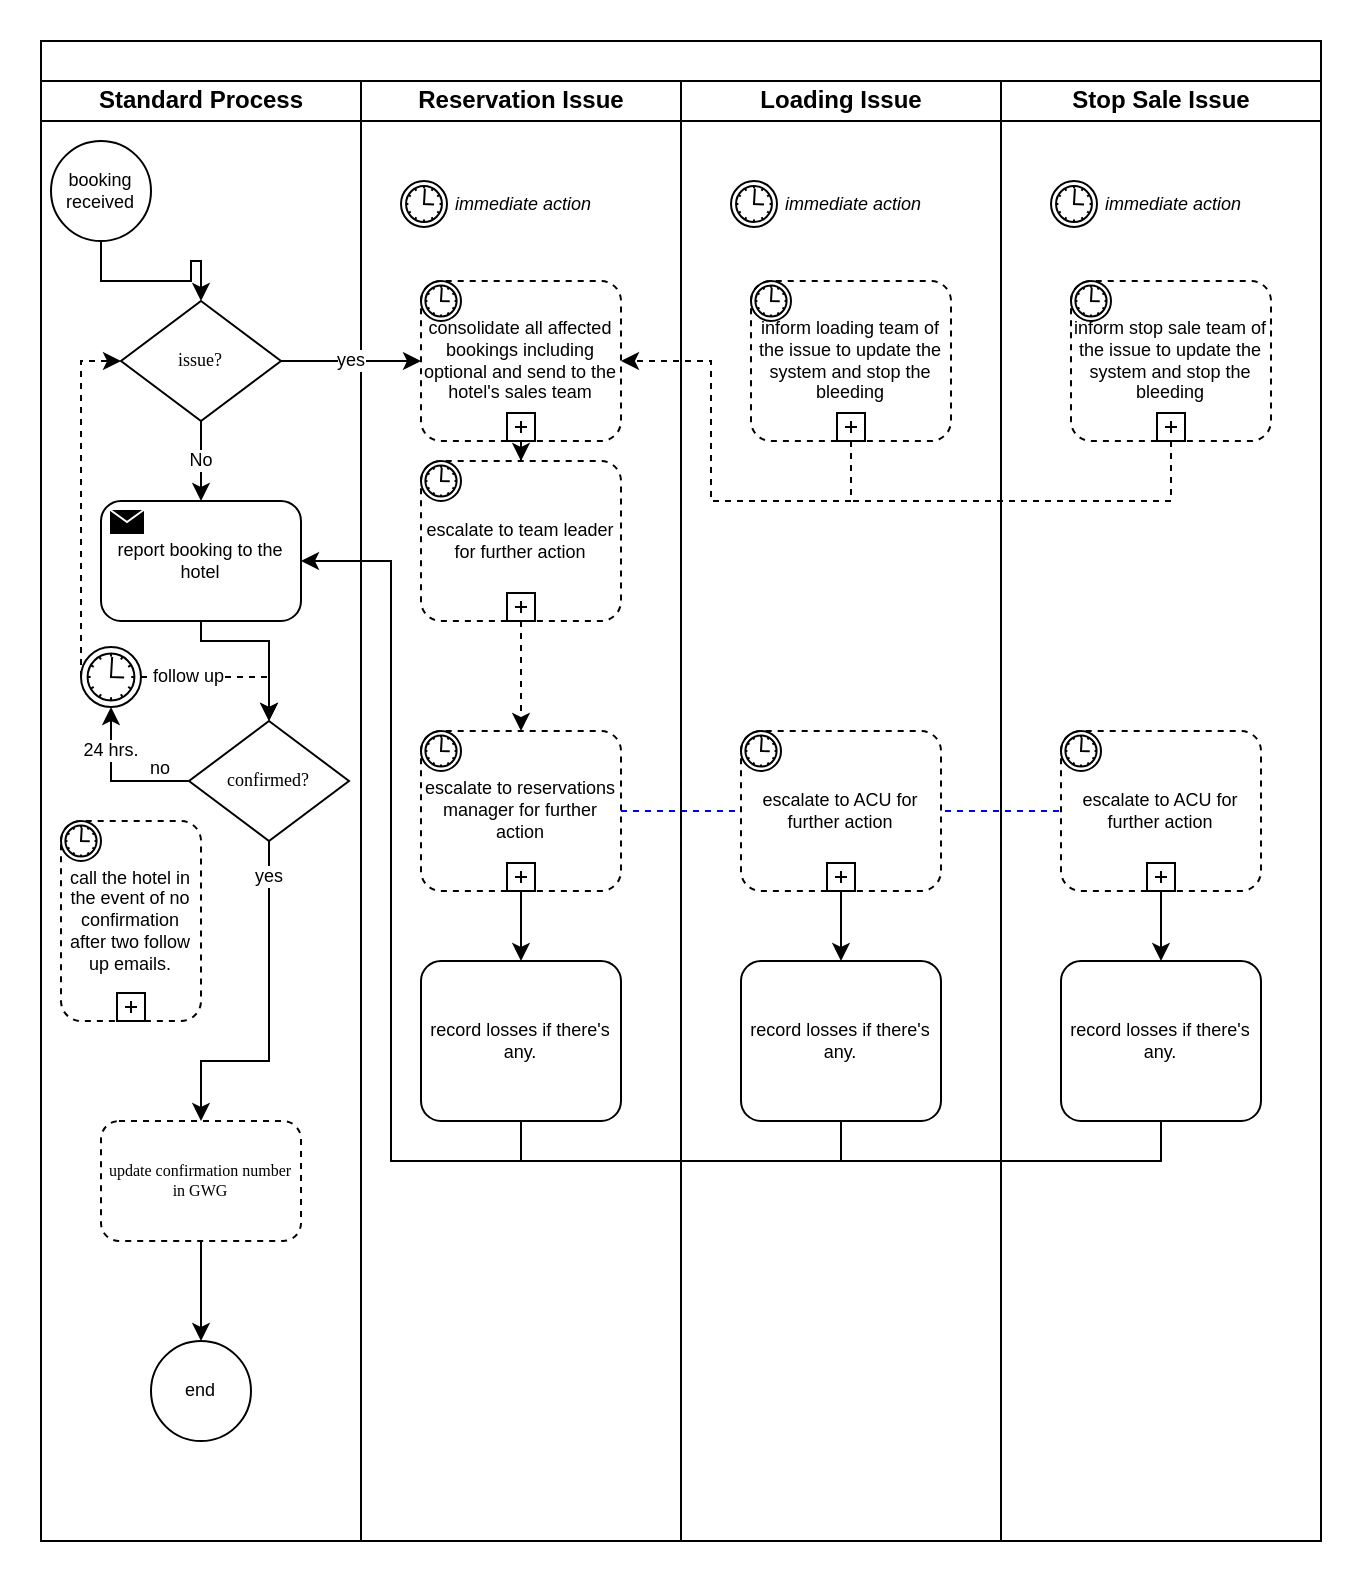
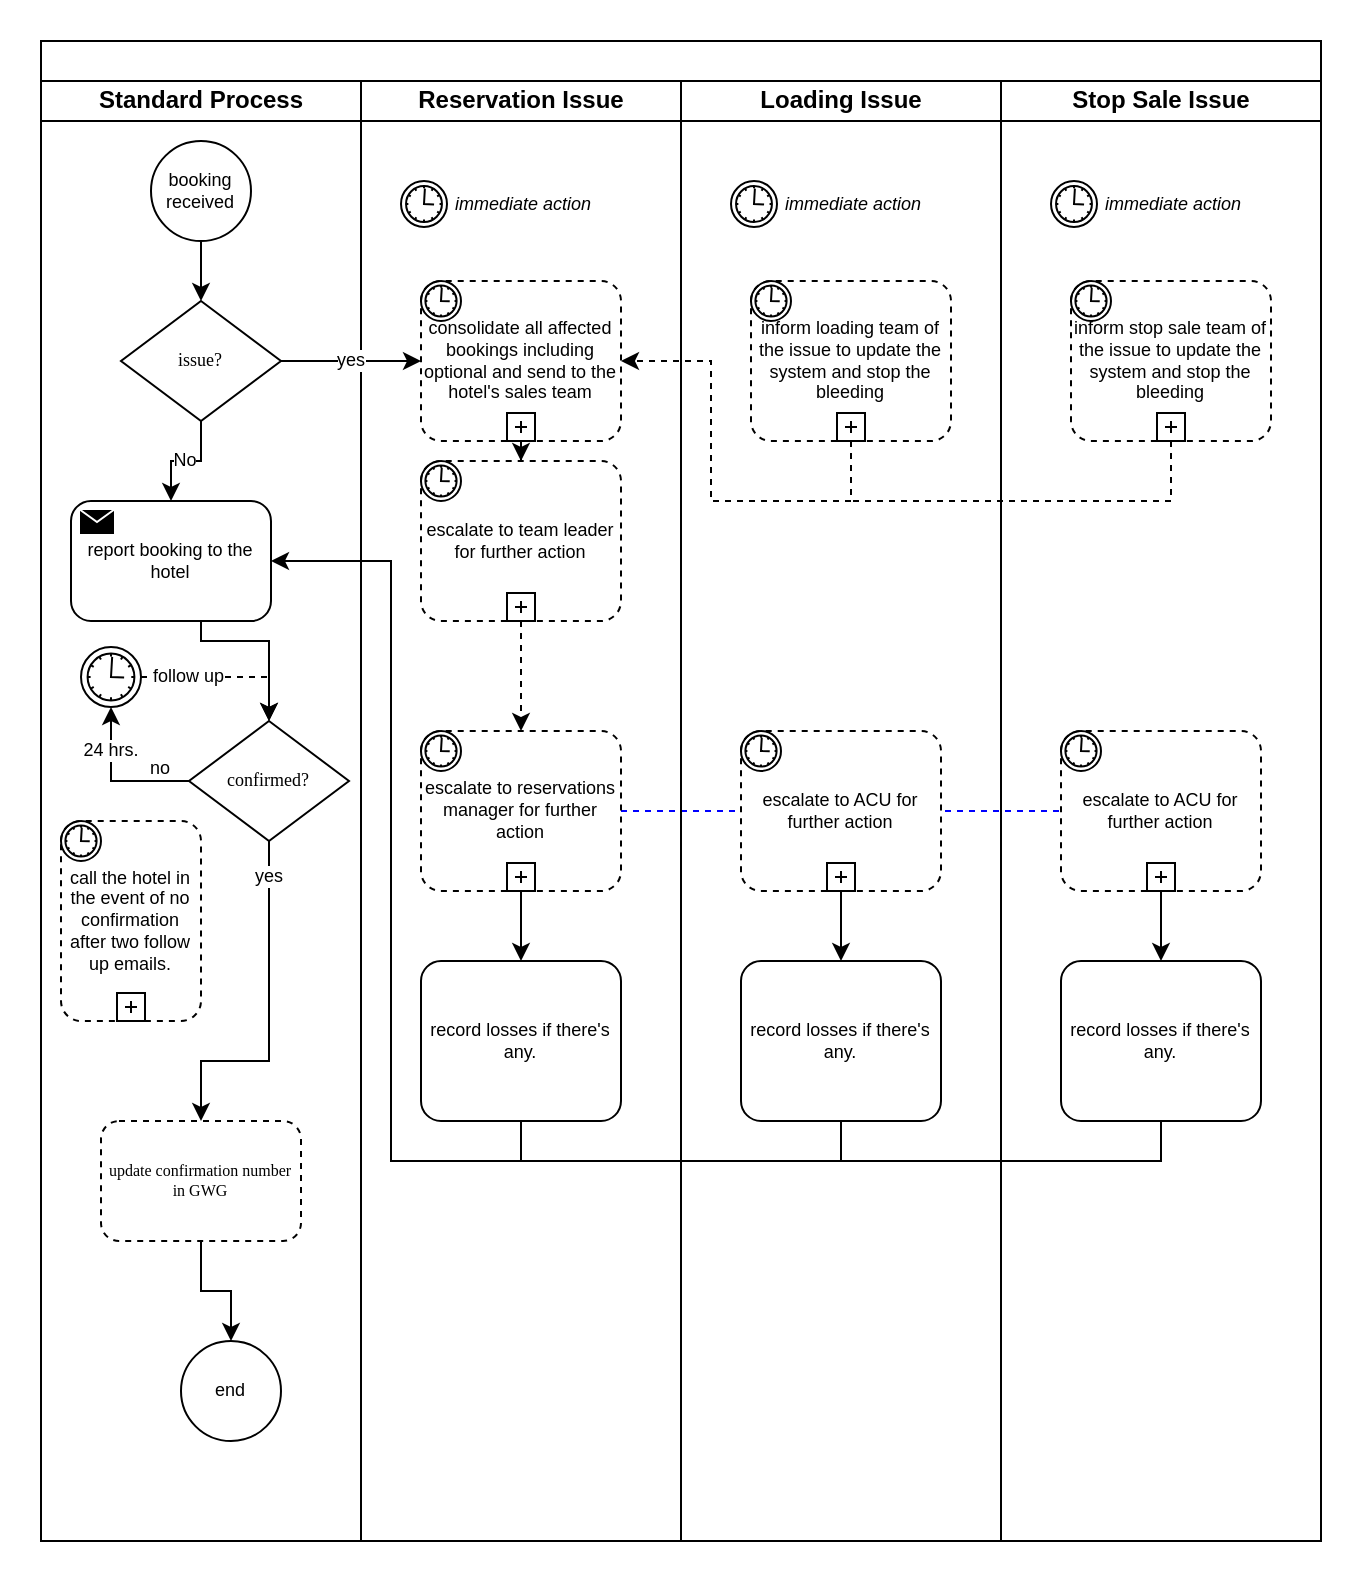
(101, 191) -> (201, 191)
(81, 419) -> none
(201, 561) -> (171, 561)
(201, 1391) -> (231, 1391)
